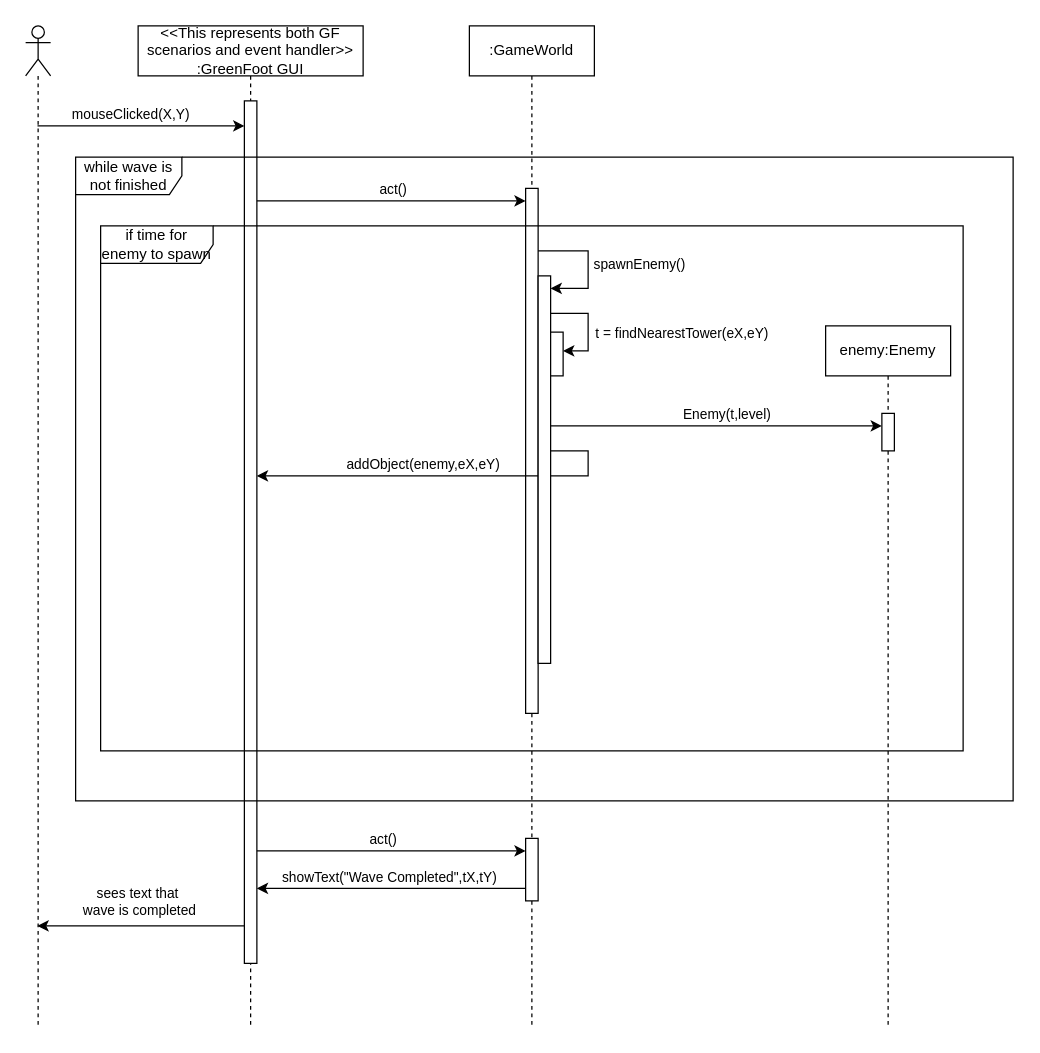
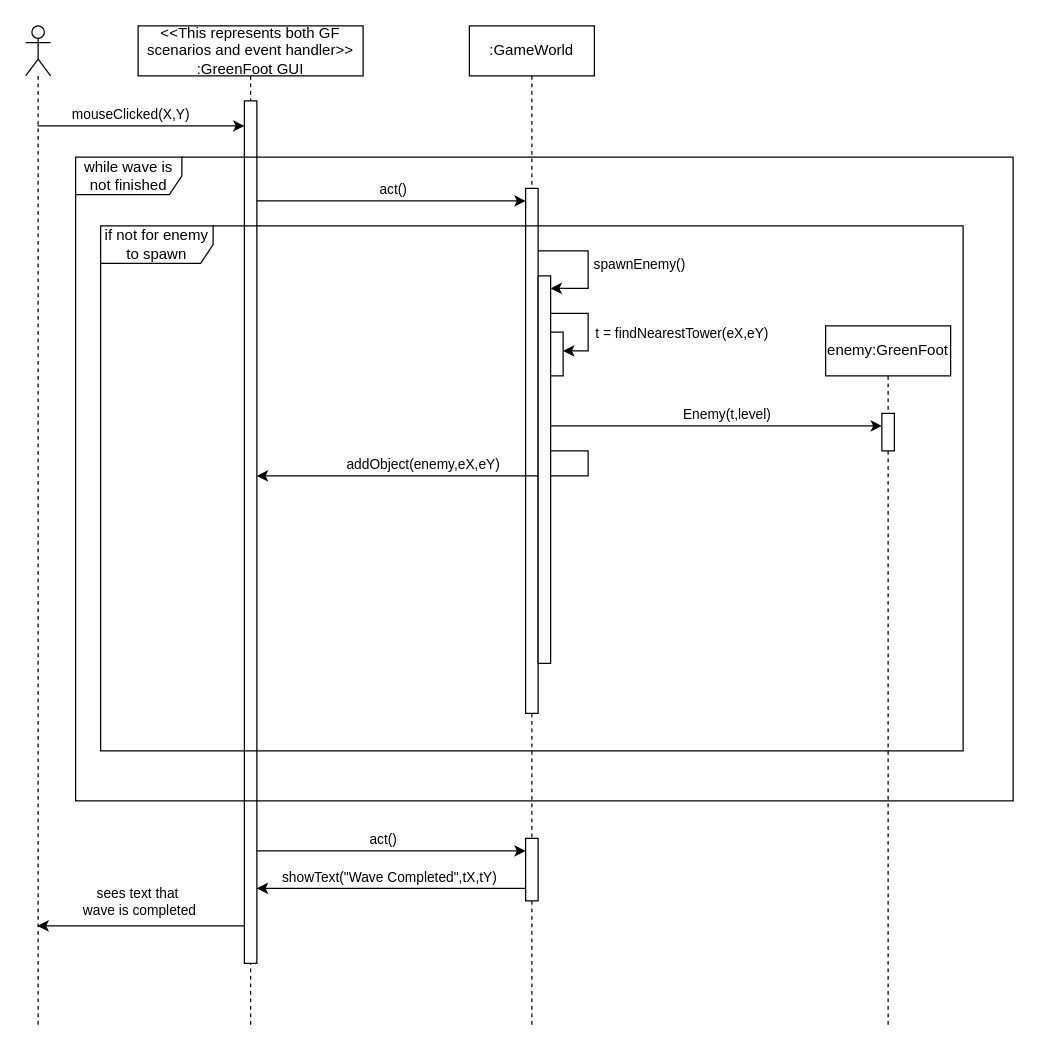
(157, 244) -> (157, 244)
(888, 351) -> (888, 351)
